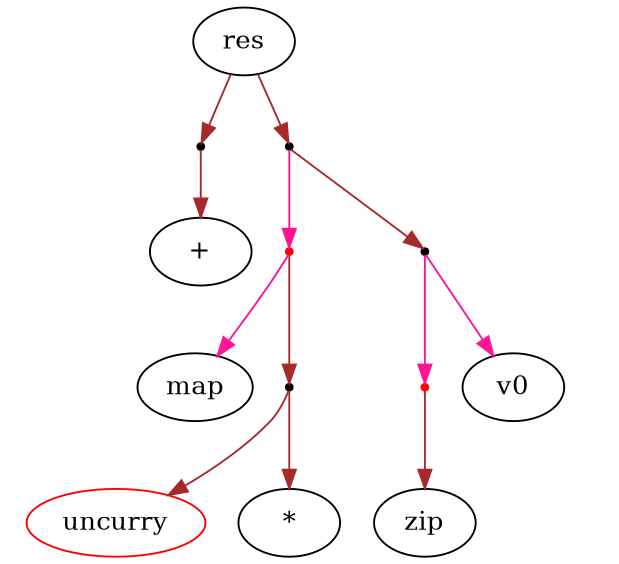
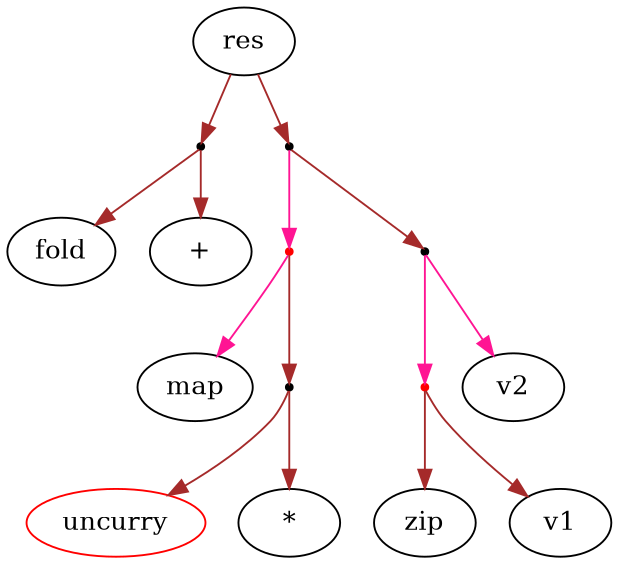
none -> (61, 252)
(513, 387) -> (513, 387)
none -> (560, 523)
